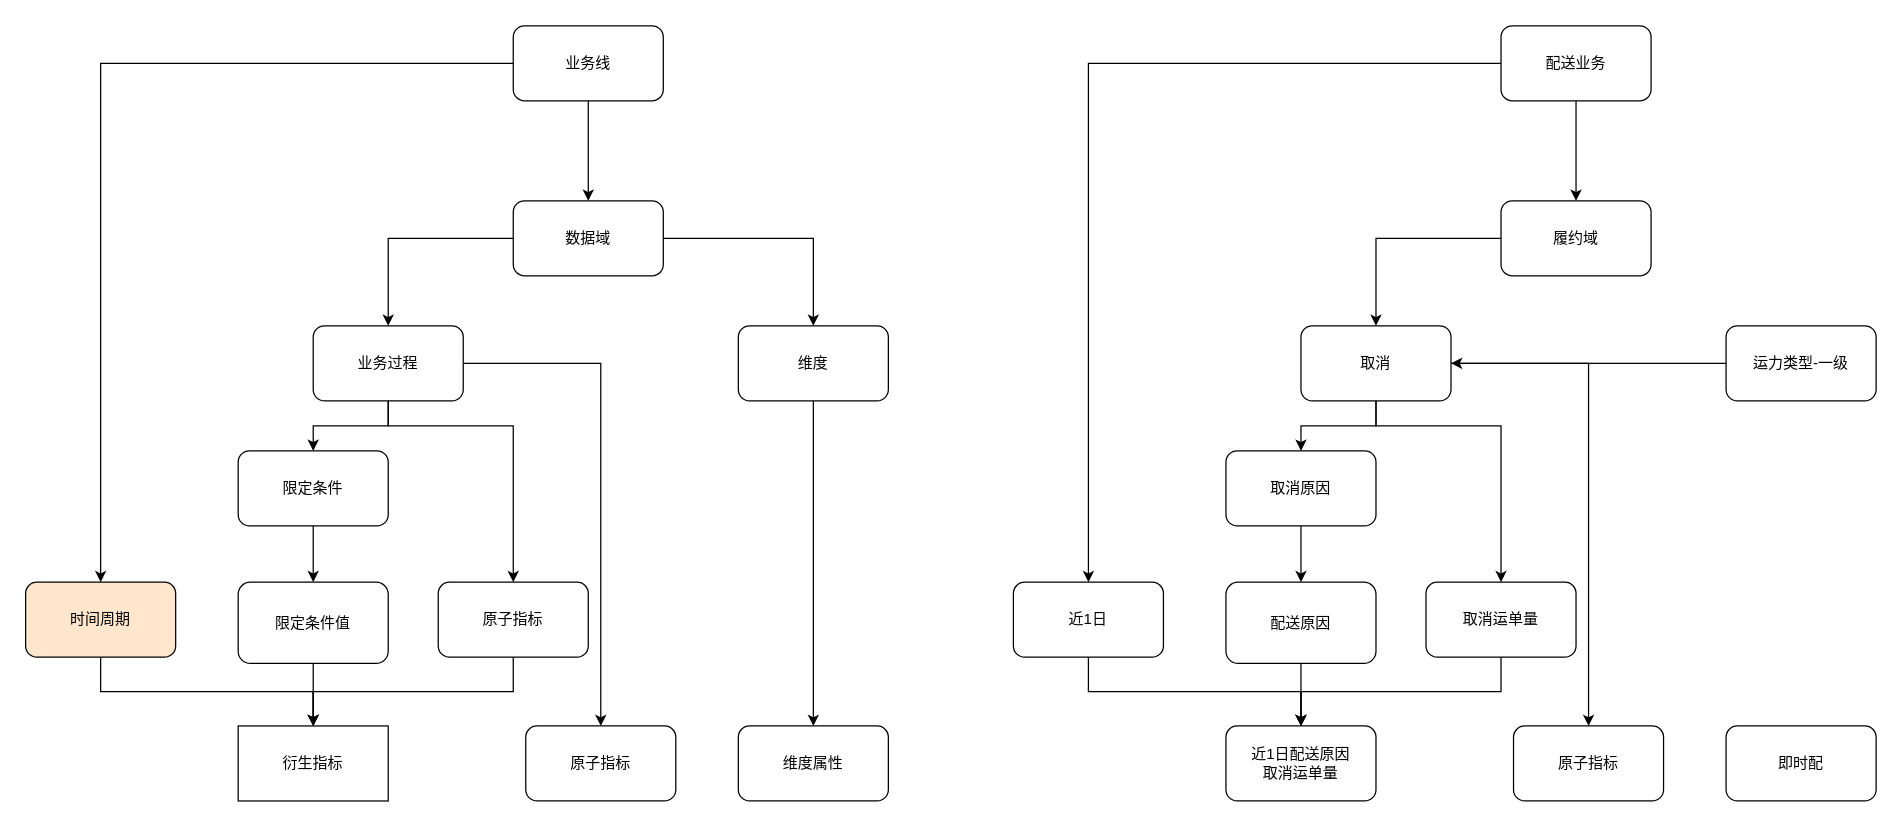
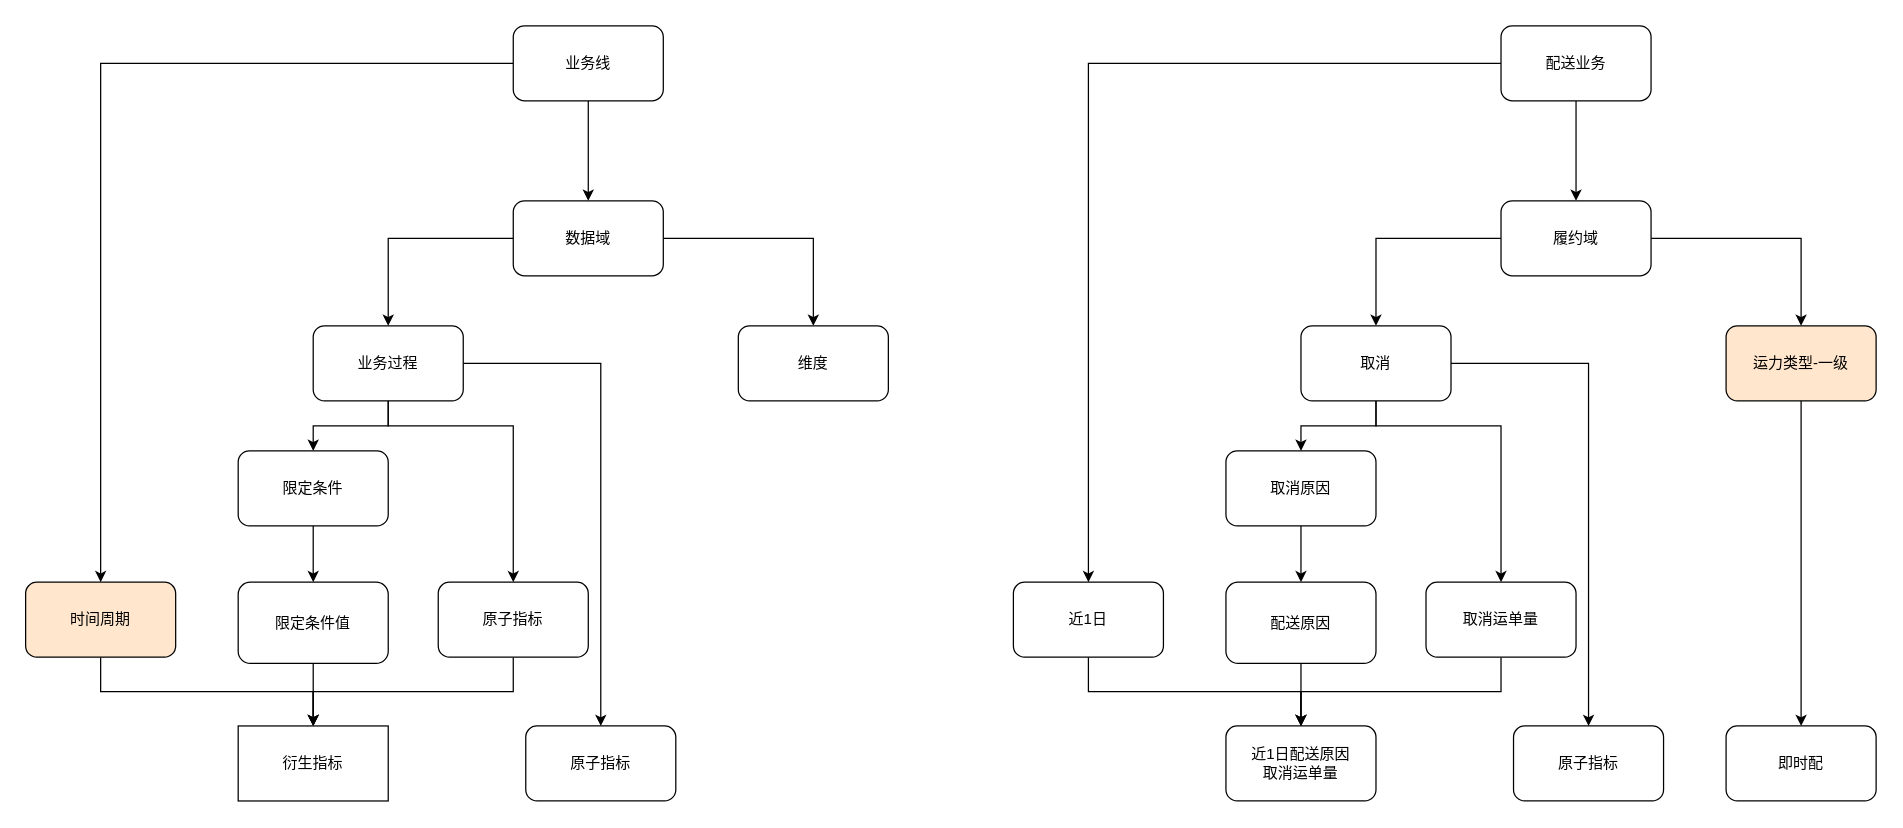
none -> (1765, 238)
(1659, 363) -> (1801, 559)
(1801, 363) -> (1801, 363)
(813, 559) -> none
(813, 763) -> none
